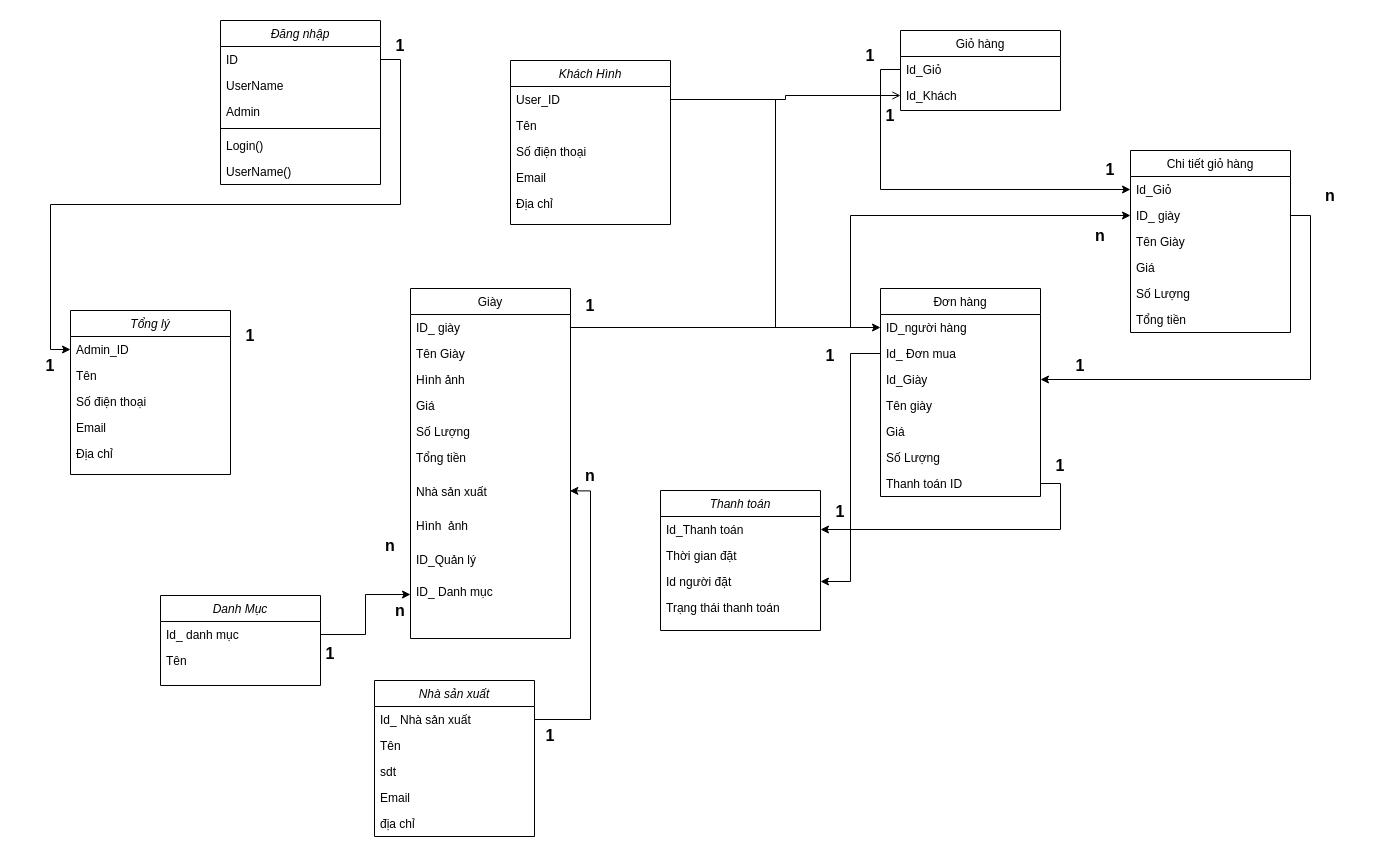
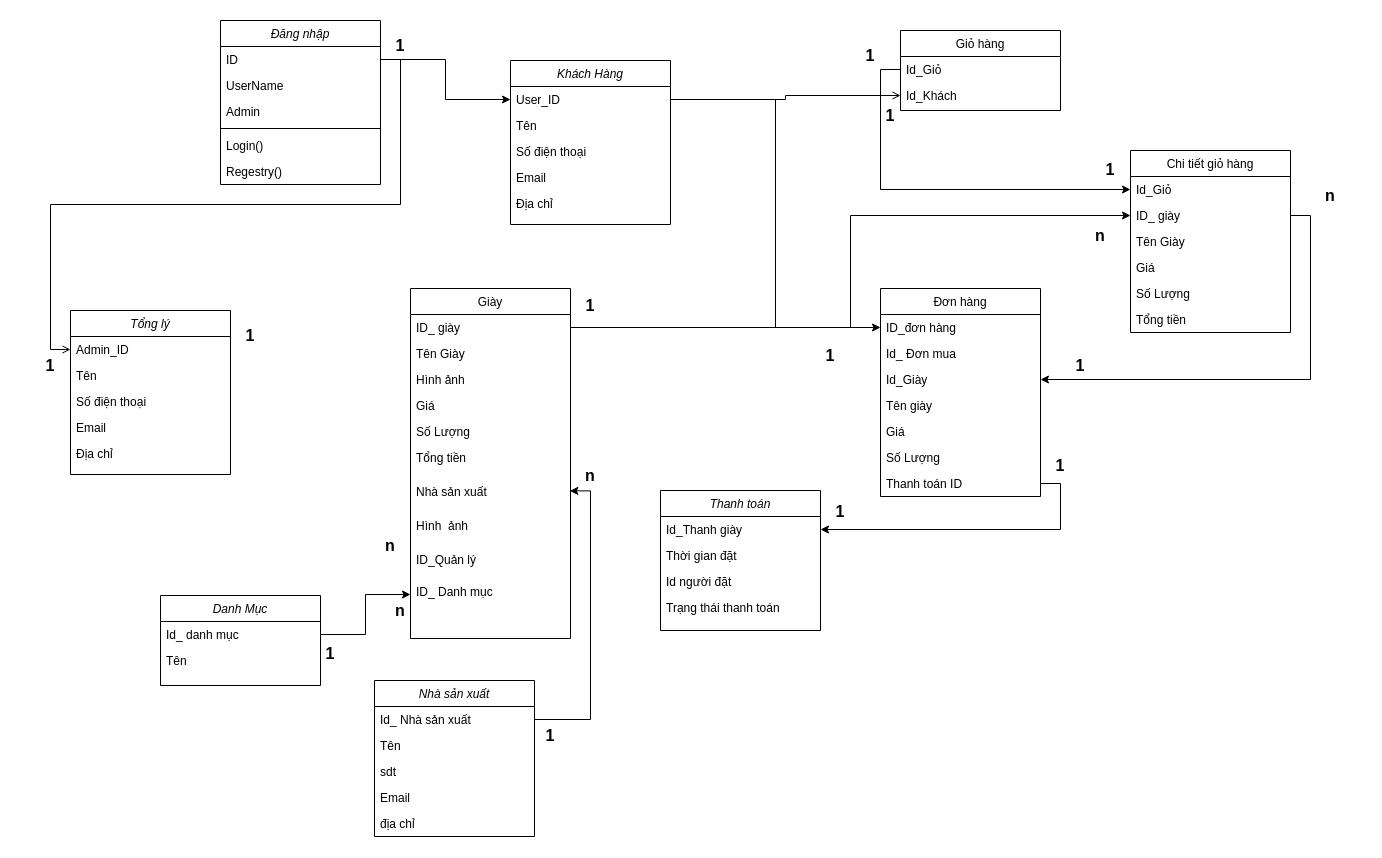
(590, 74) -> (590, 74)
none -> (446, 87)
(260, 172) -> (260, 172)
(927, 328) -> (921, 328)
(62, 350) -> (63, 350)
(851, 465) -> none
(708, 530) -> (707, 530)
